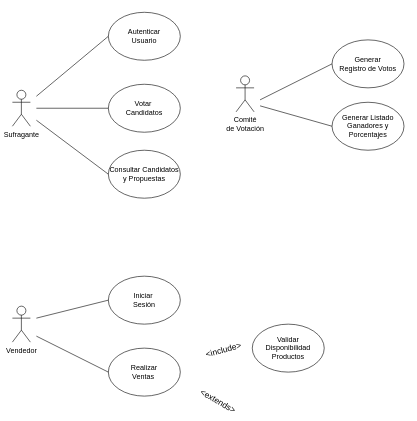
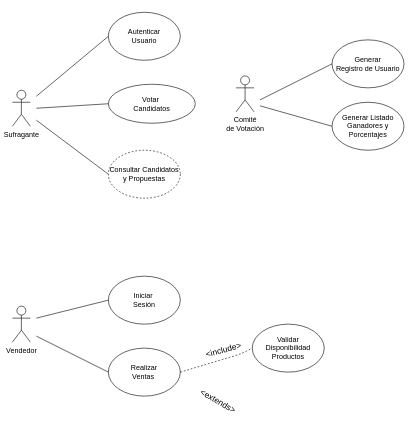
(368, 64) -> (368, 64)
(144, 108) -> (152, 104)
(144, 174) -> (144, 174)
none -> (215, 362)
